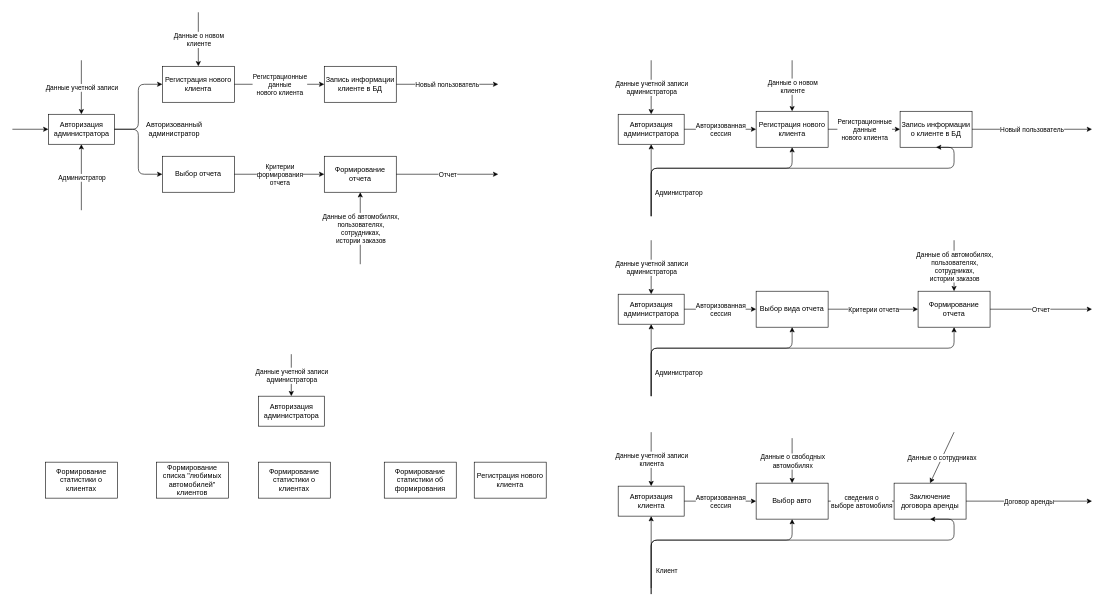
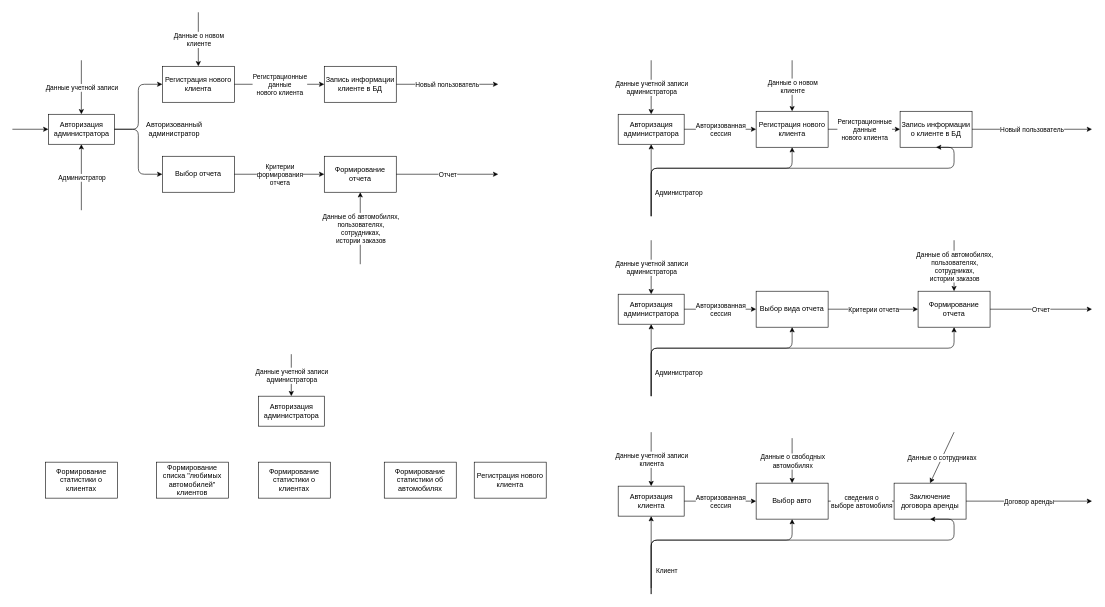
(420, 480) -> (420, 480)
